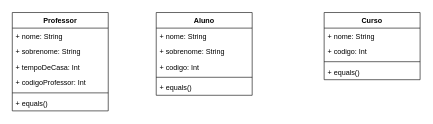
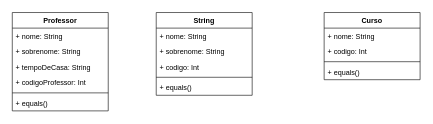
(204, 20) -> (204, 20)
(49, 67) -> (54, 67)
